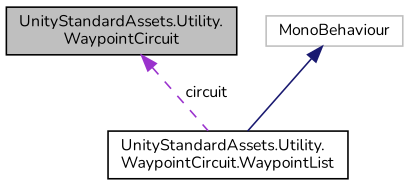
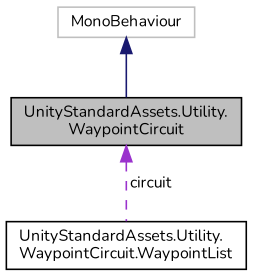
(280, 95) -> (126, 75)
